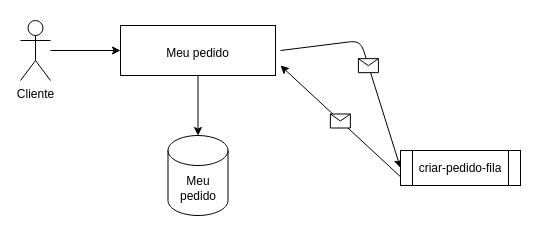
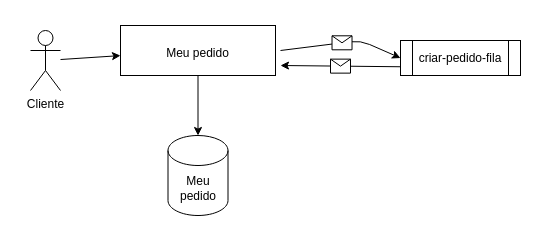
(36, 51) -> (46, 61)
(461, 168) -> (461, 58)
